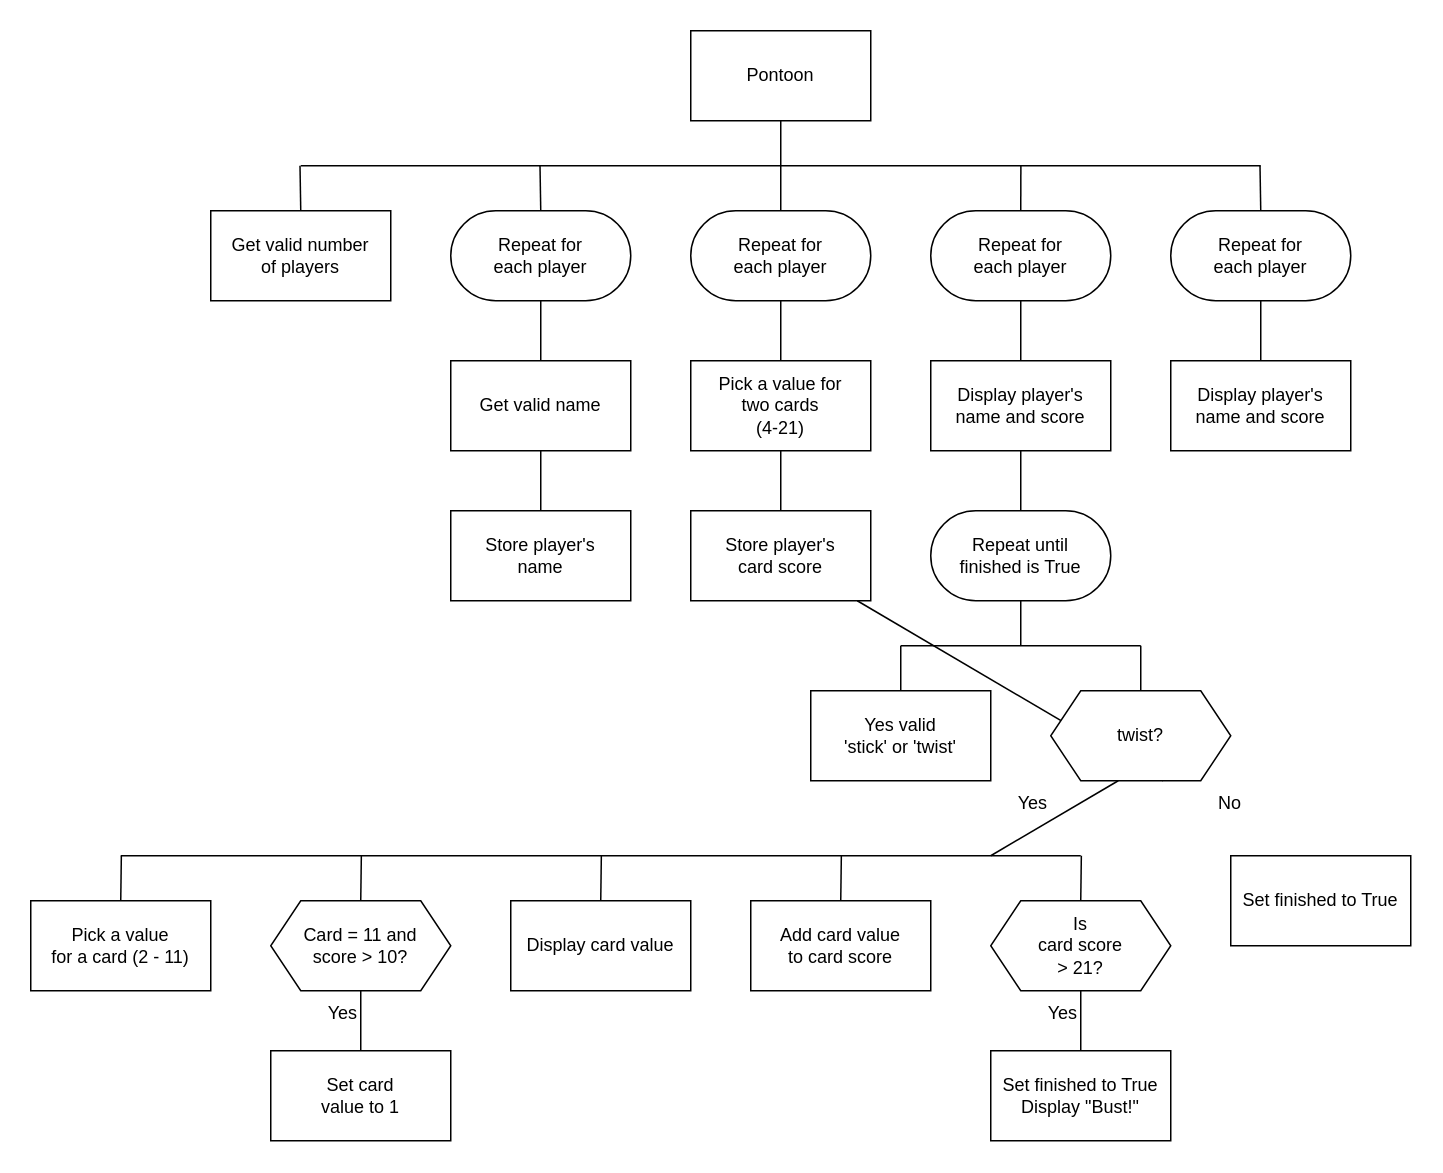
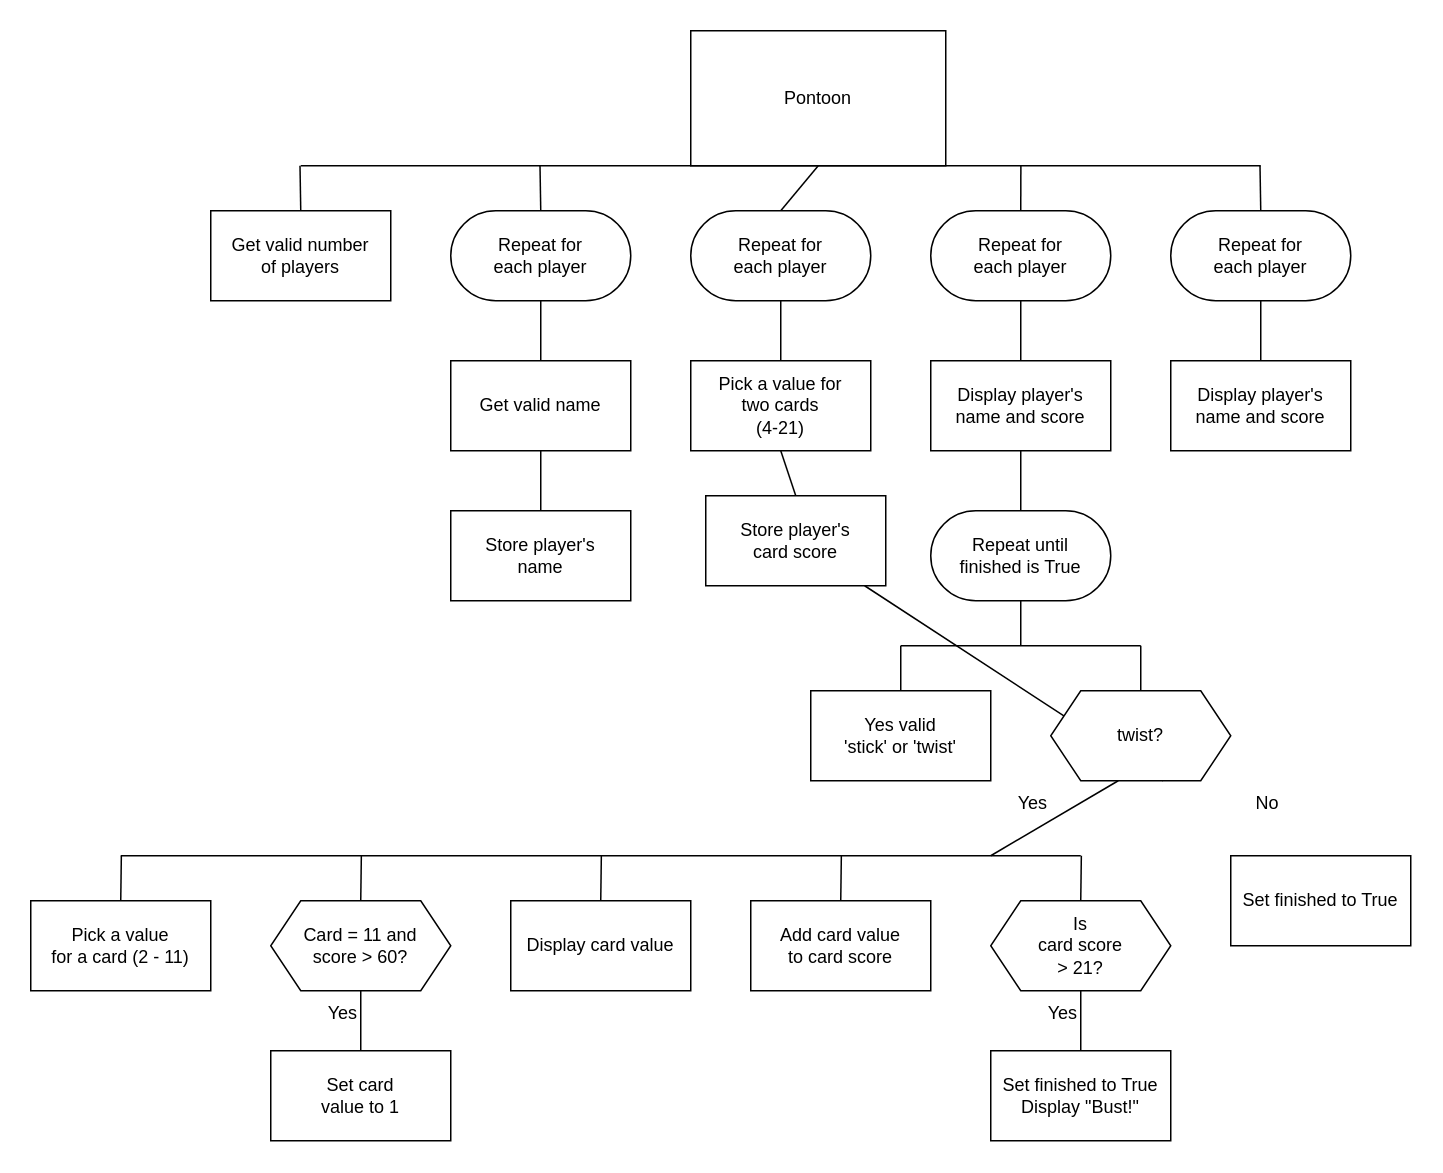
(781, 76) -> (818, 98)
(781, 556) -> (796, 541)
(1246, 803) -> (1283, 803)
(361, 946) -> (361, 946)
